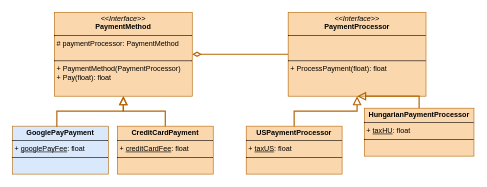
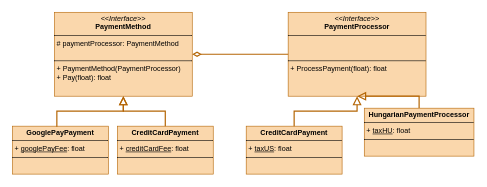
(283, 135) -> (280, 135)
(60, 150) -> (60, 150)
